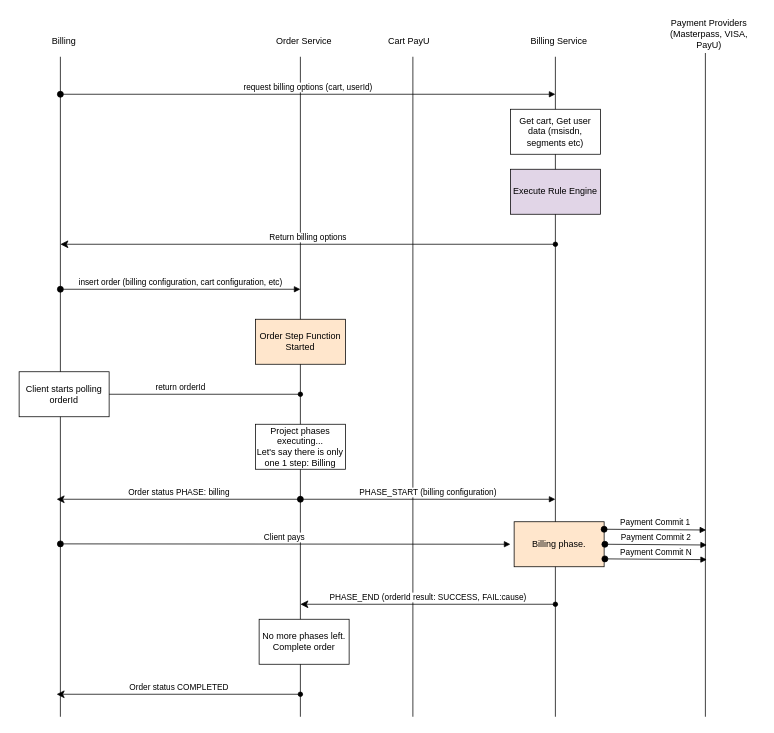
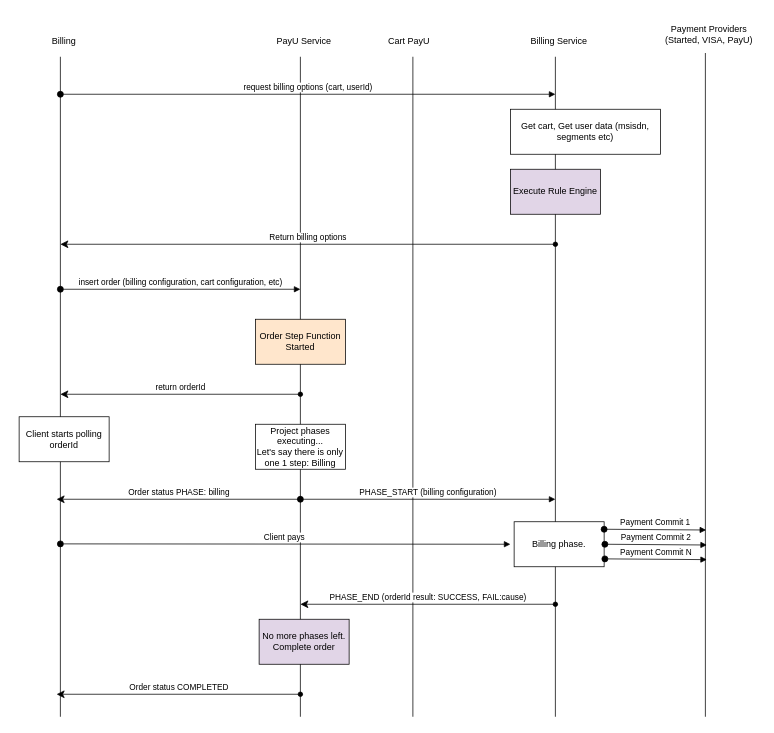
(709, 34) -> (709, 34)
(304, 42) -> (304, 42)
(555, 132) -> (585, 132)
(64, 394) -> (64, 439)
(559, 544) -> (559, 544)
(304, 642) -> (304, 642)
